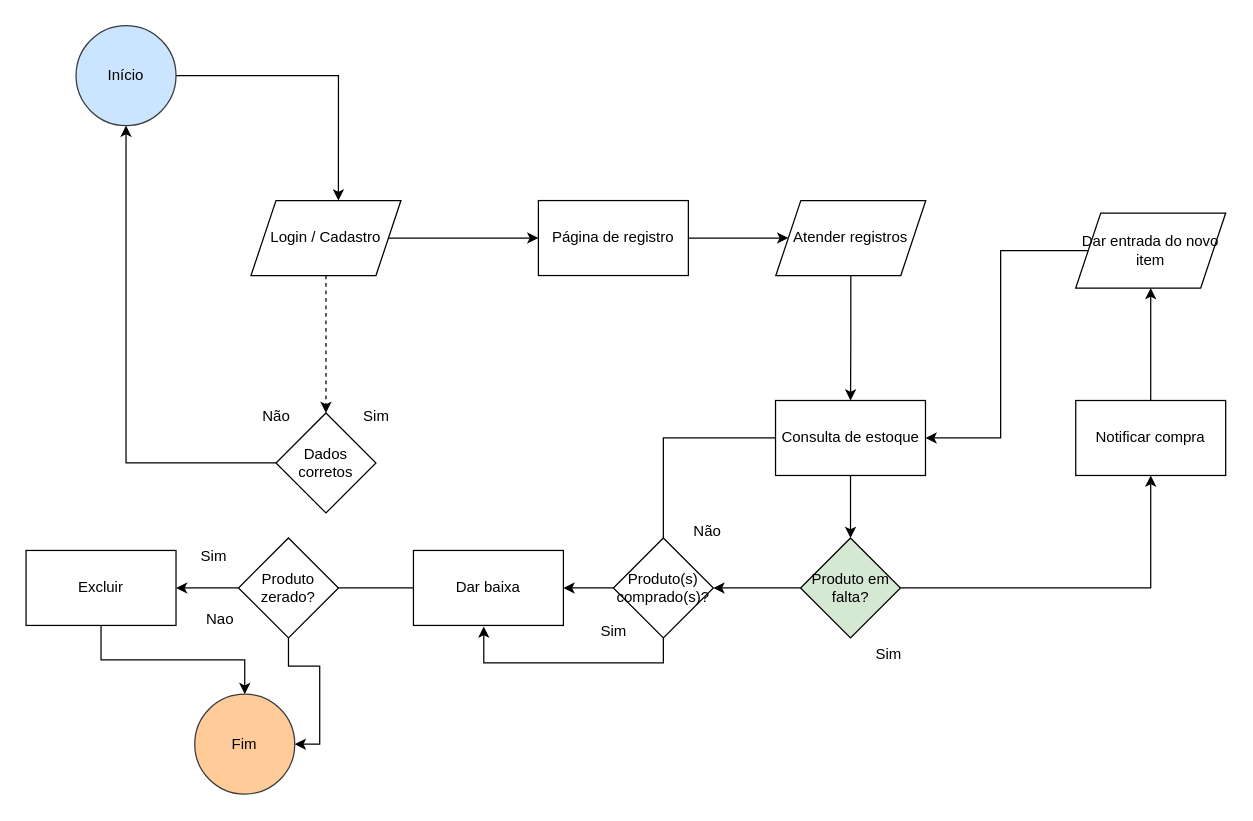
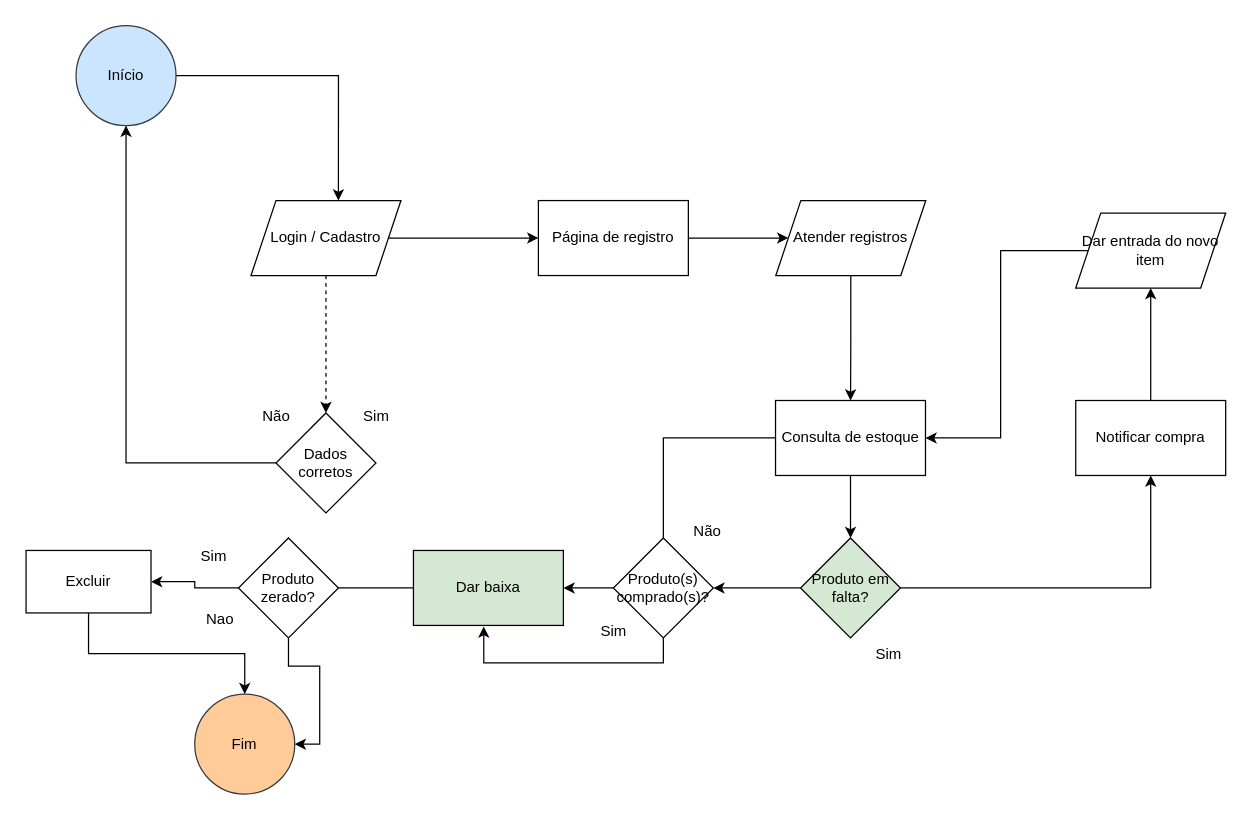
(101, 588) -> (88, 582)
(488, 588) -> (488, 588)
